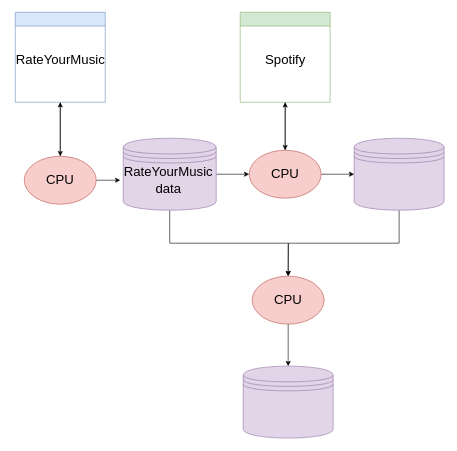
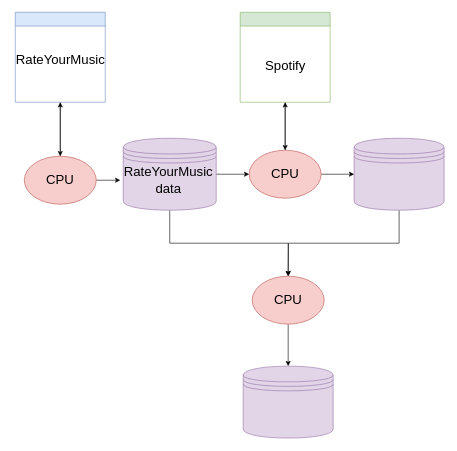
(285, 60) -> (285, 66)
